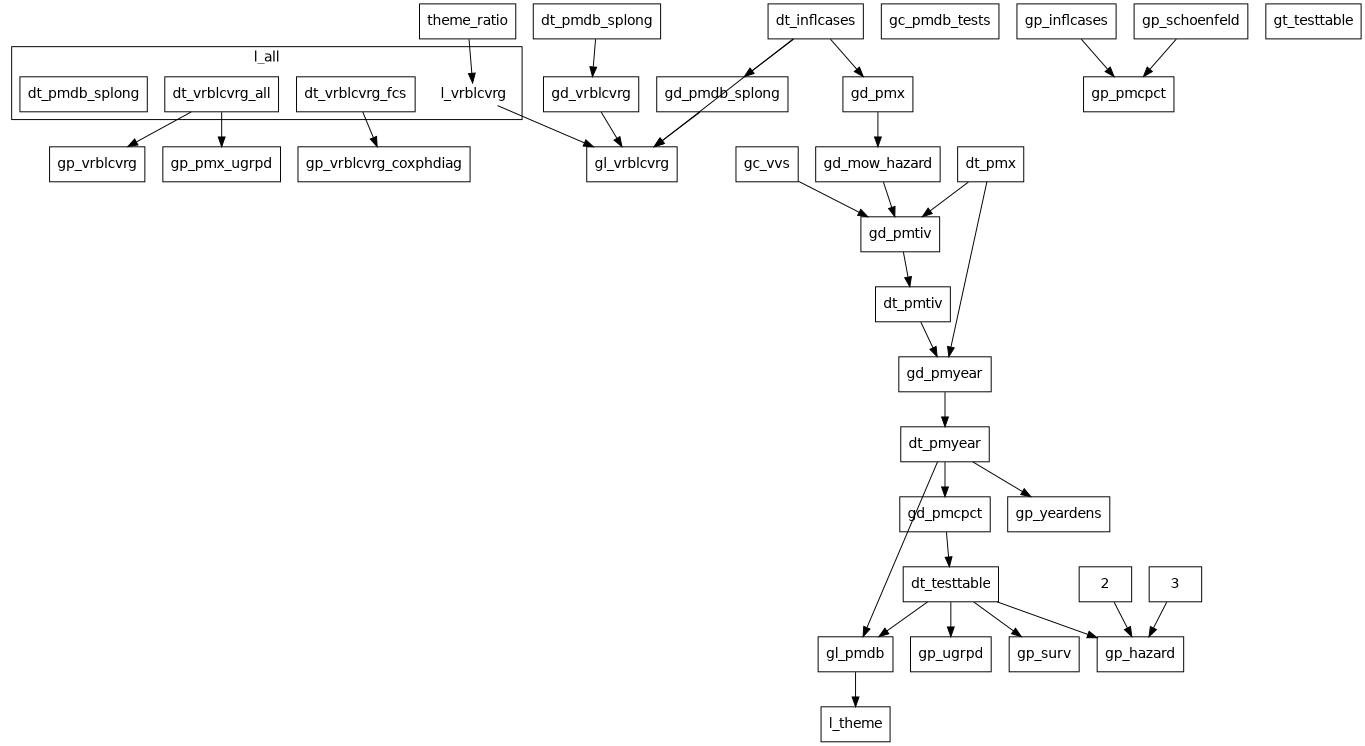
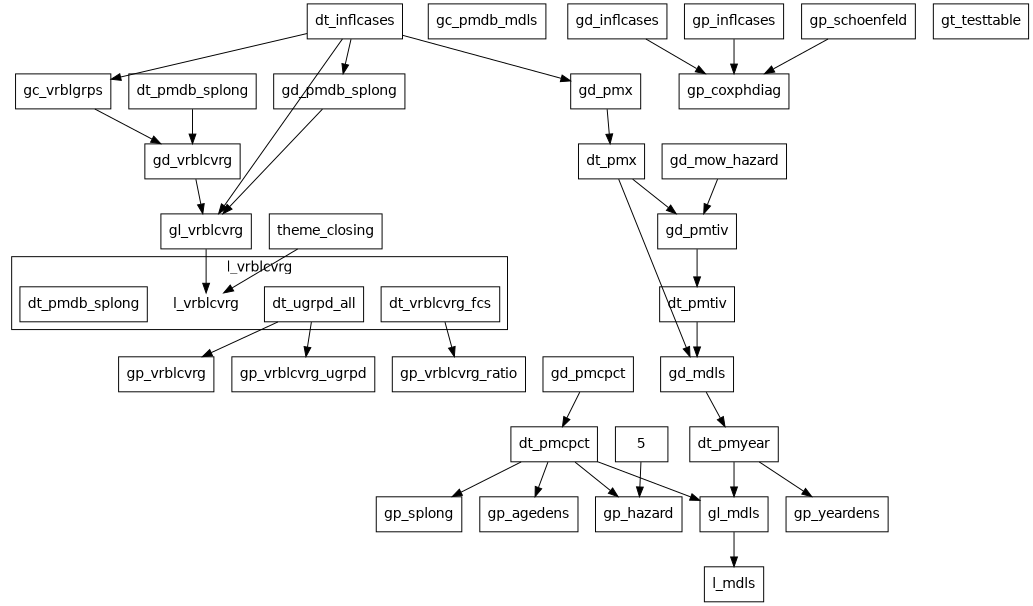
(468, 21) -> (326, 231)
none -> (617, 21)
(940, 21) -> (487, 21)
(267, 58) -> (260, 268)
none -> (63, 91)
(222, 94) -> (314, 304)
(1129, 94) -> (734, 91)
(541, 124) -> (206, 266)
(878, 125) -> (608, 122)
(222, 164) -> (303, 374)
(384, 164) -> (459, 374)
(767, 164) -> none
(945, 374) -> (697, 374)
(945, 475) -> none
(951, 584) -> (554, 444)
(1105, 584) -> none
(1175, 584) -> (642, 444)
(856, 654) -> (734, 514)
(951, 654) -> (529, 514)
(1044, 654) -> (419, 514)
(856, 724) -> (734, 584)
